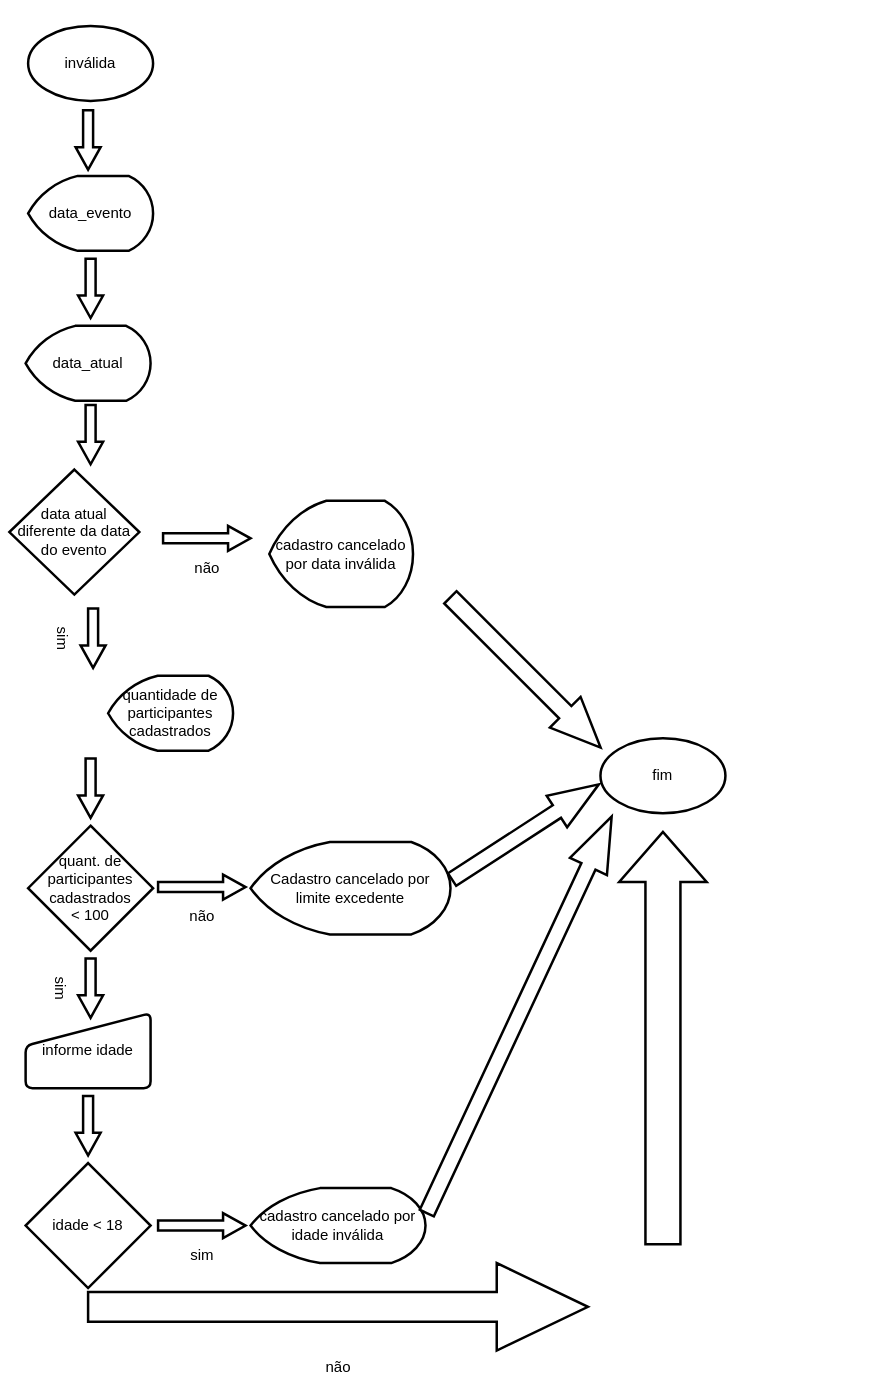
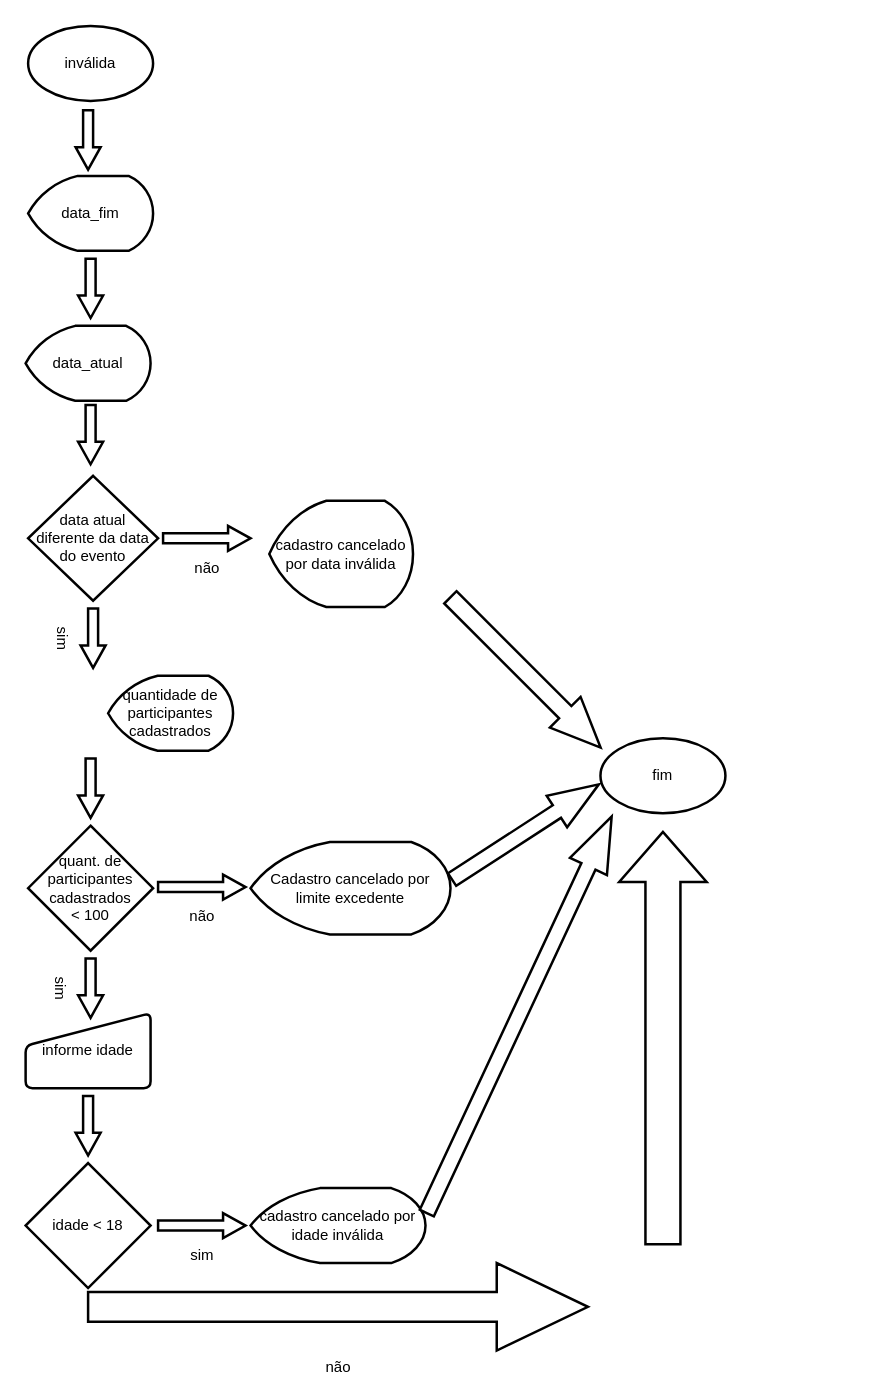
(91, 213) -> (91, 213)
(74, 532) -> (93, 538)
